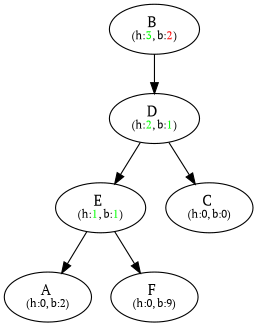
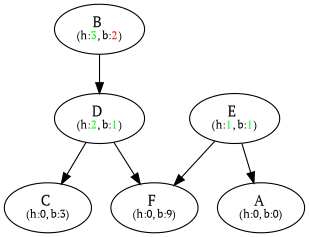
(130, 159) -> (124, 159)
(209, 214) -> (48, 214)
(48, 304) -> (261, 214)
